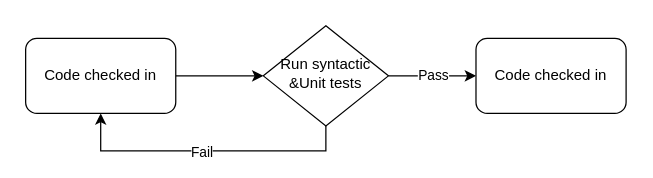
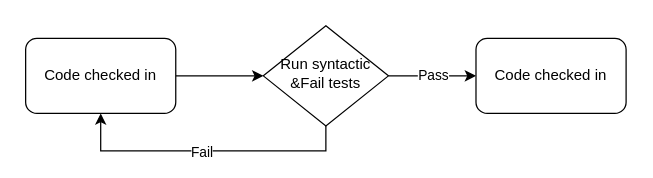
(326, 73) -> (326, 73)
